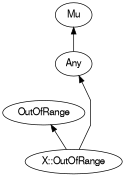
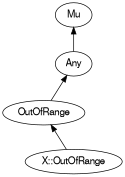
(91, 116) -> (57, 91)
